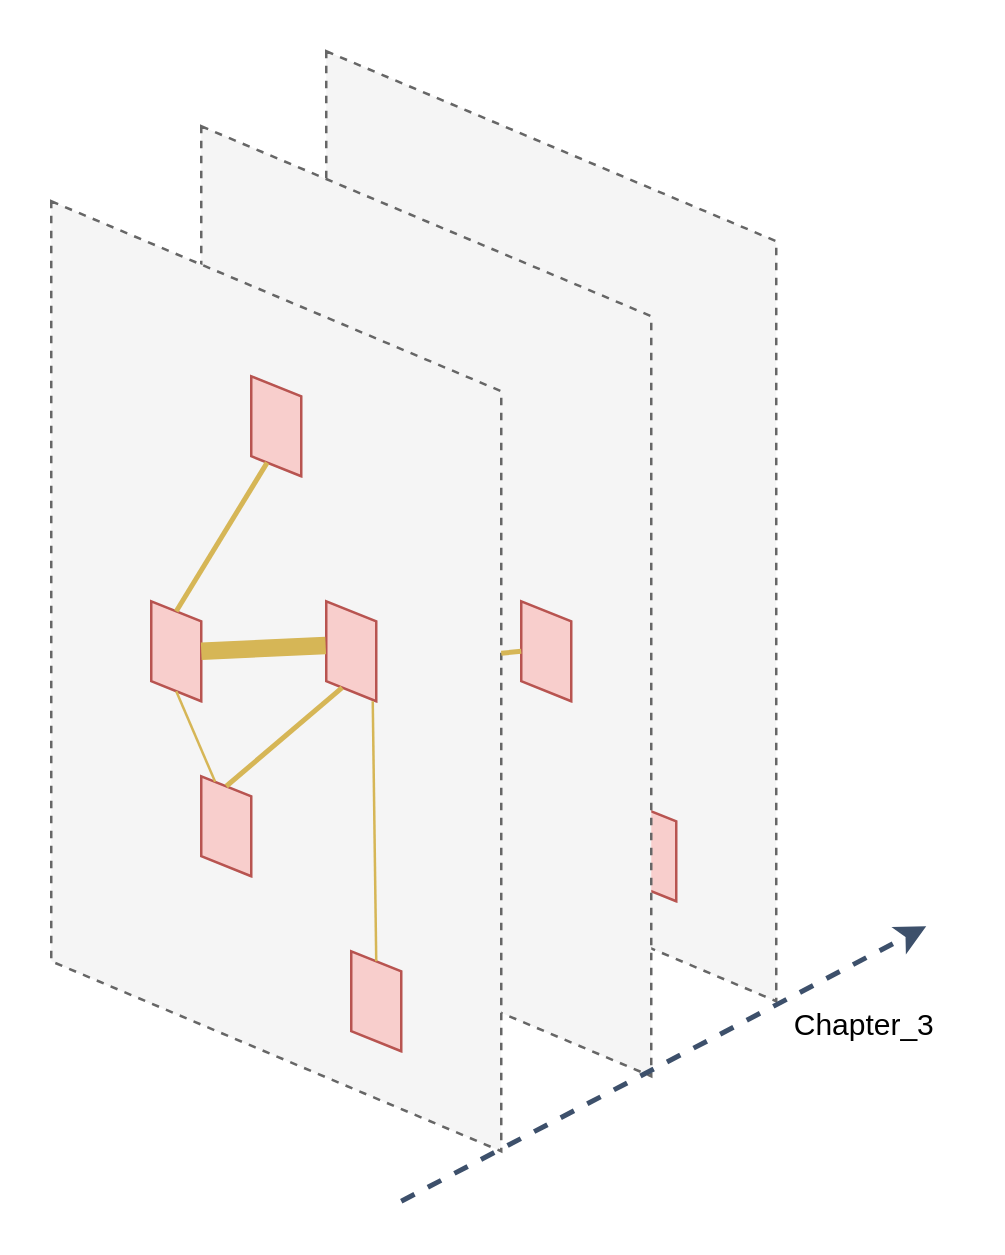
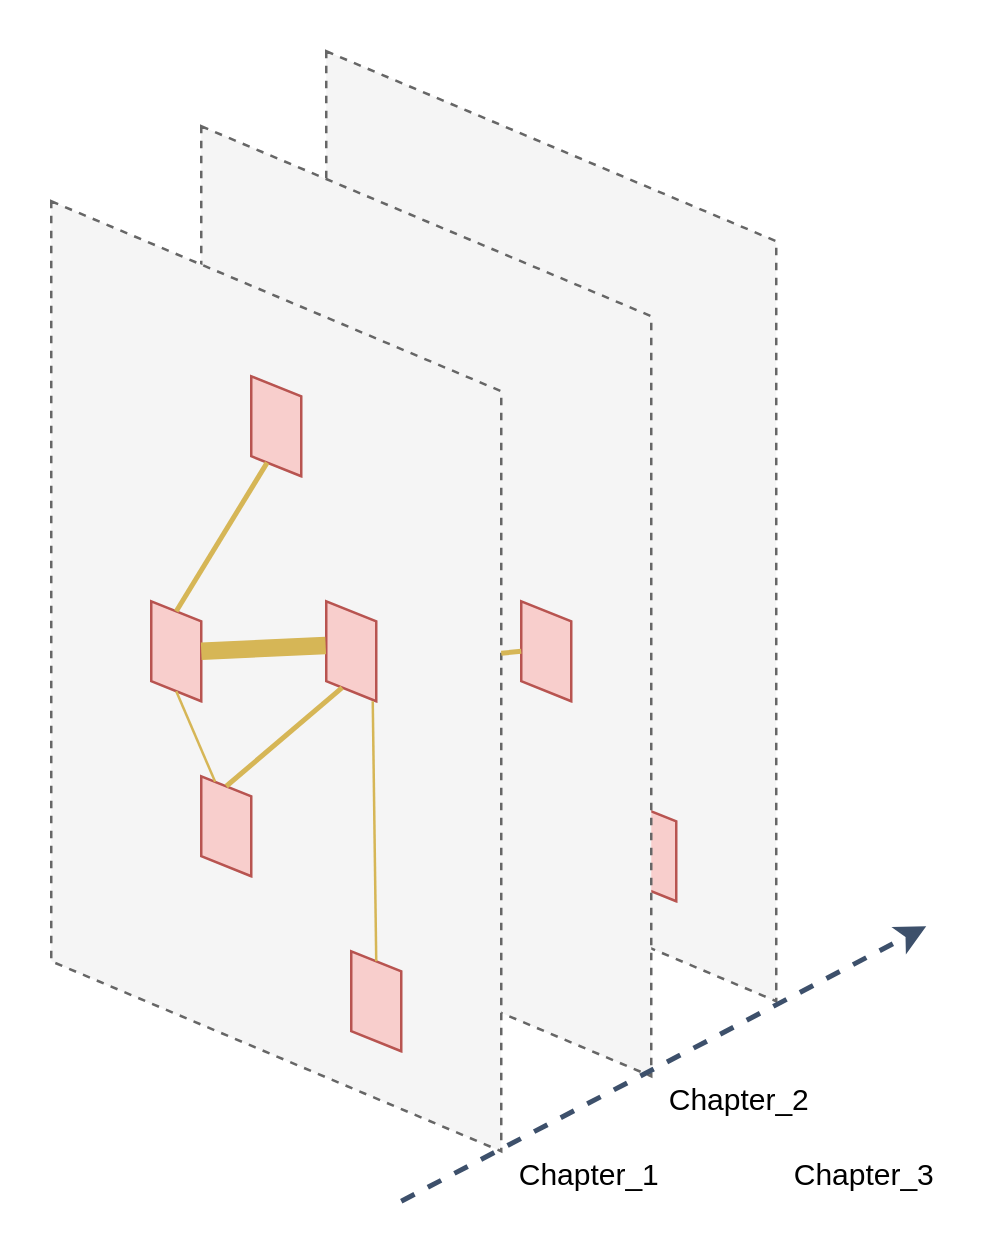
(864, 1026) -> (864, 1176)
none -> (739, 1101)
none -> (589, 1176)
